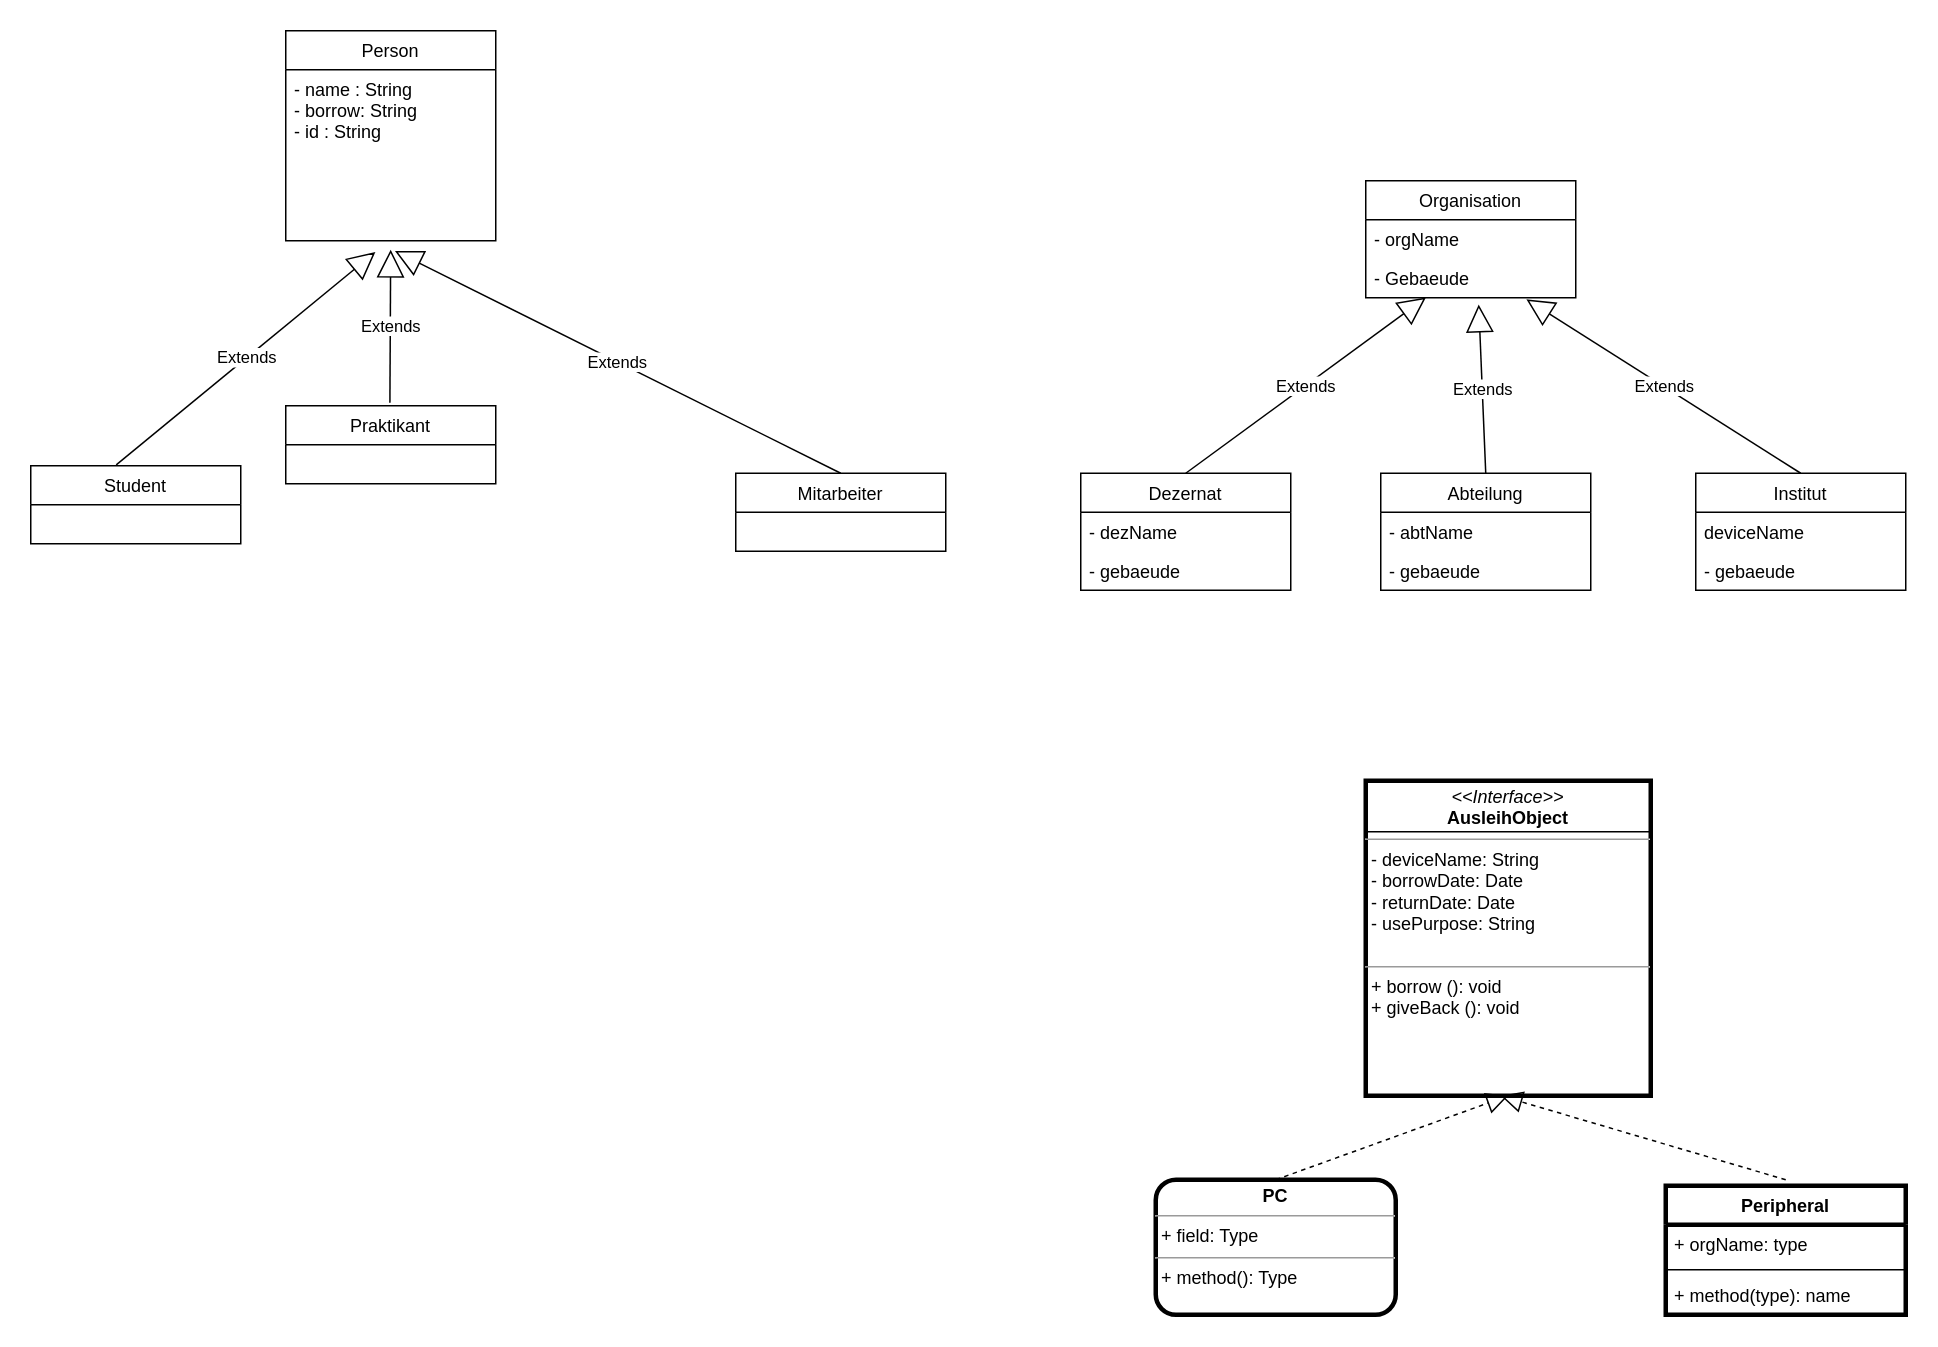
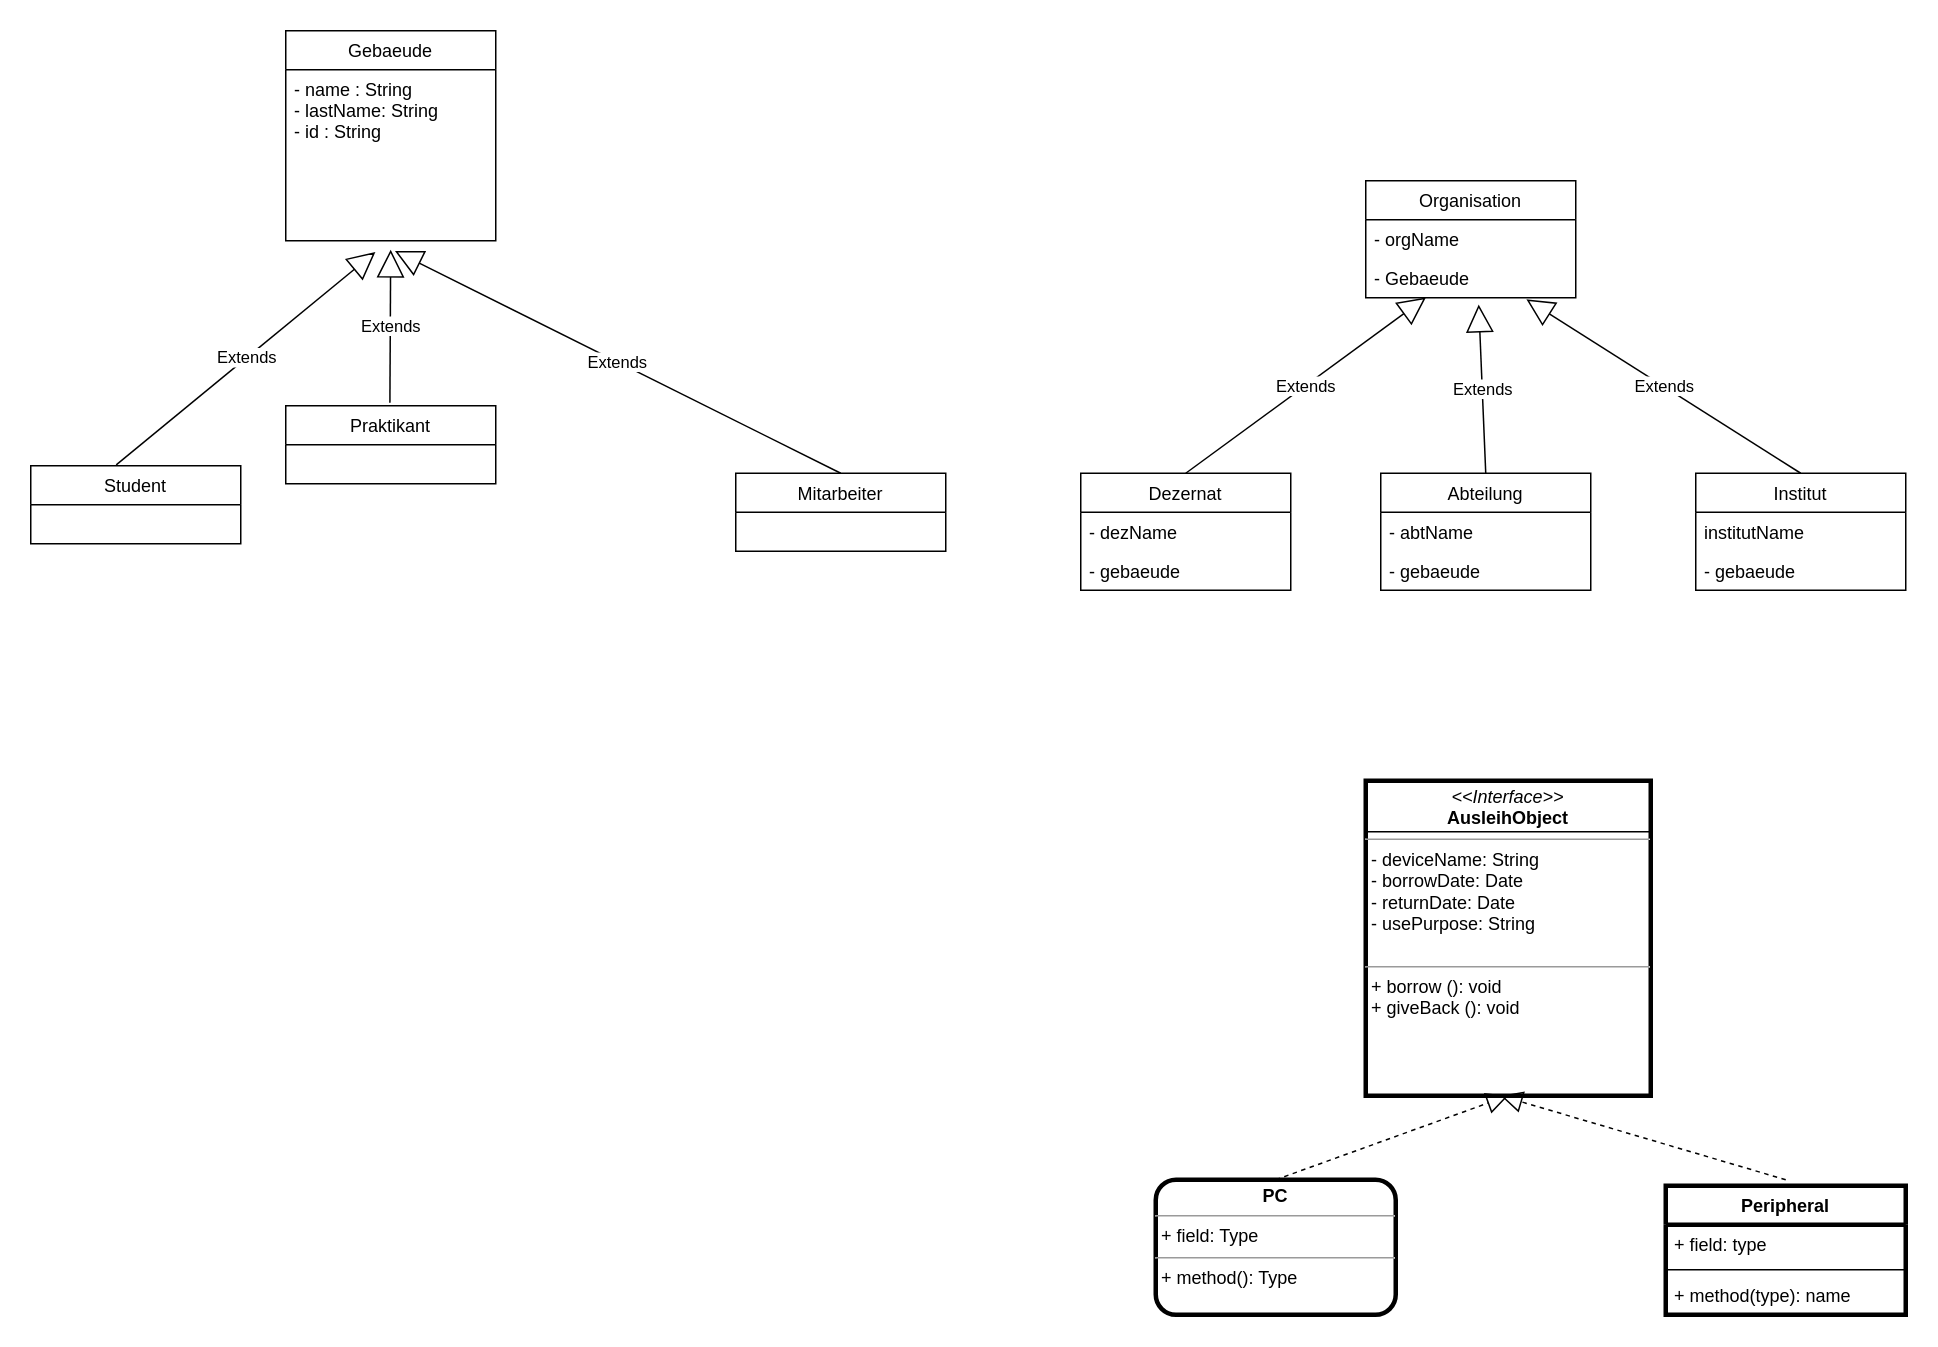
(390, 51) -> (390, 51)
(358, 90) -> (358, 90)
(1752, 533) -> (1760, 533)
(1743, 1245) -> (1728, 1245)
